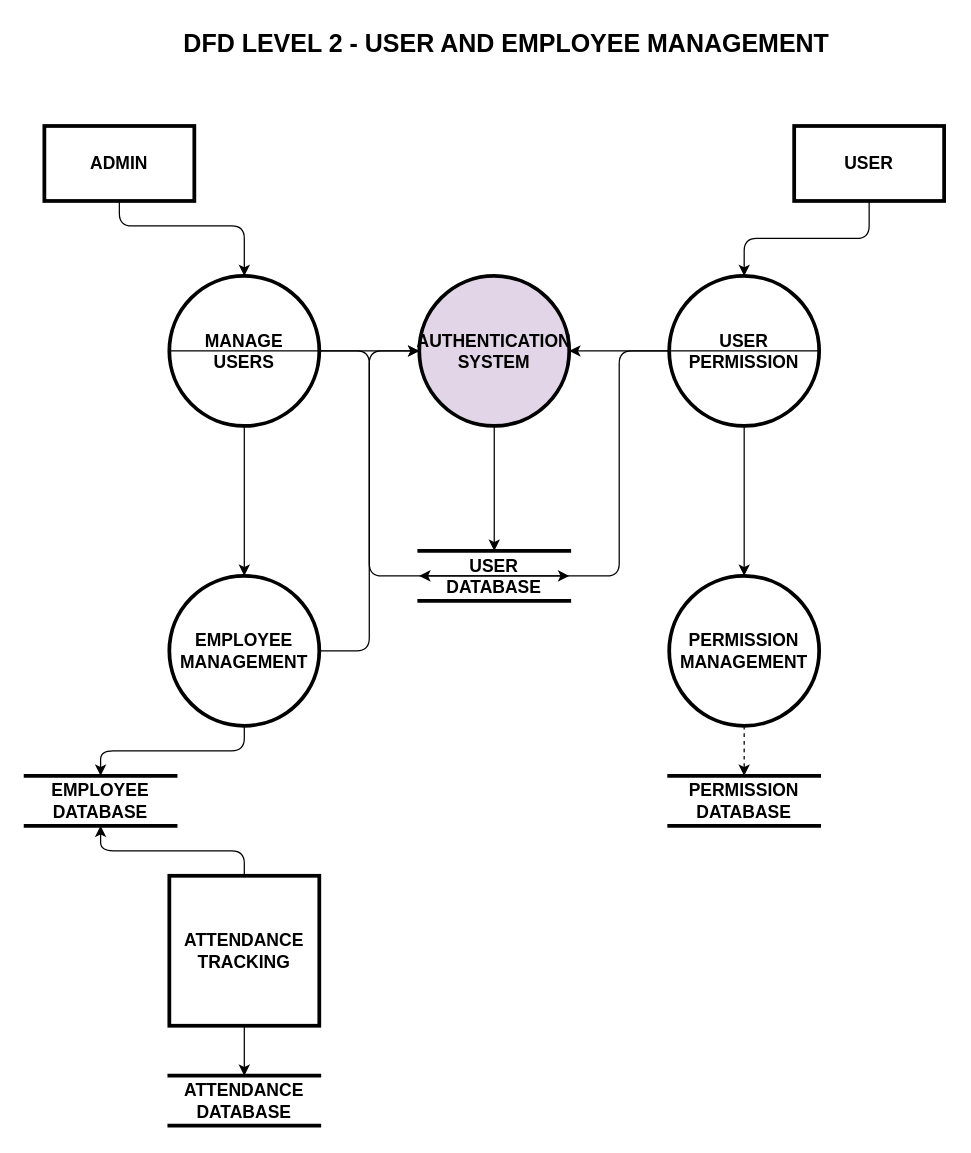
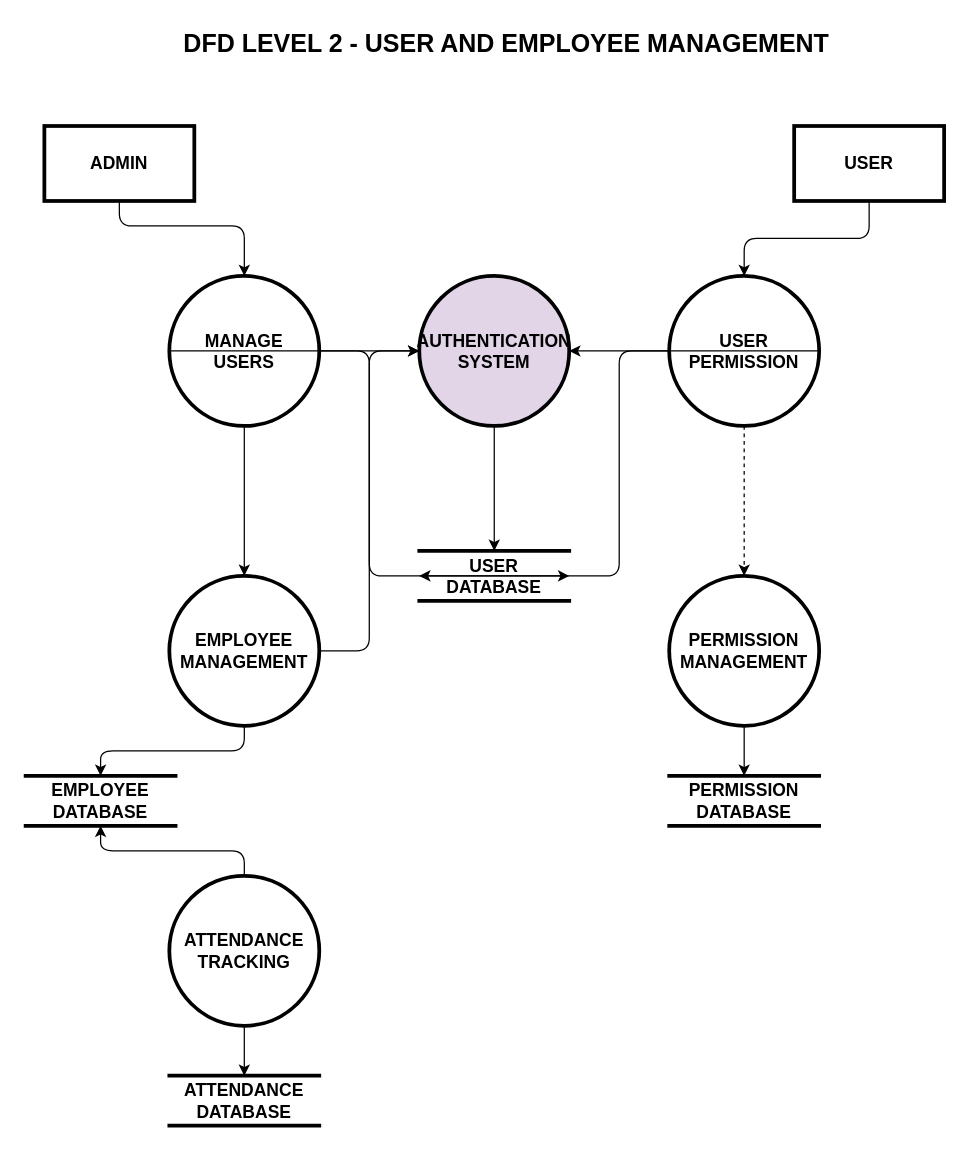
(744, 497) -> (744, 497)
(744, 744) -> (744, 744)
(244, 951) -> (244, 951)
